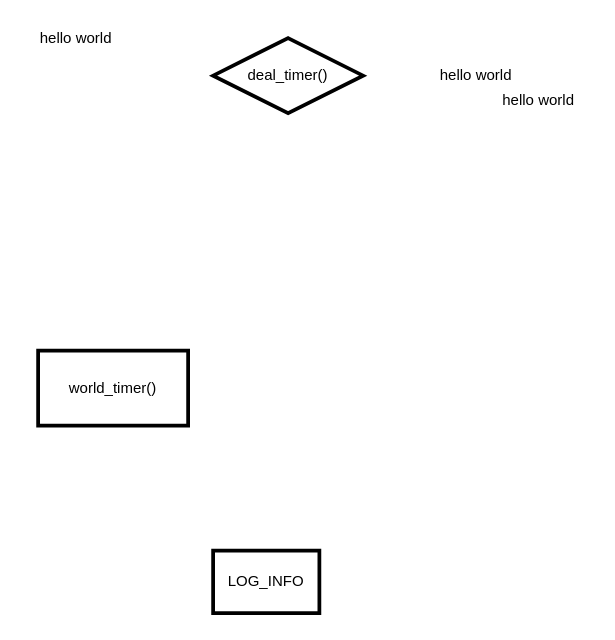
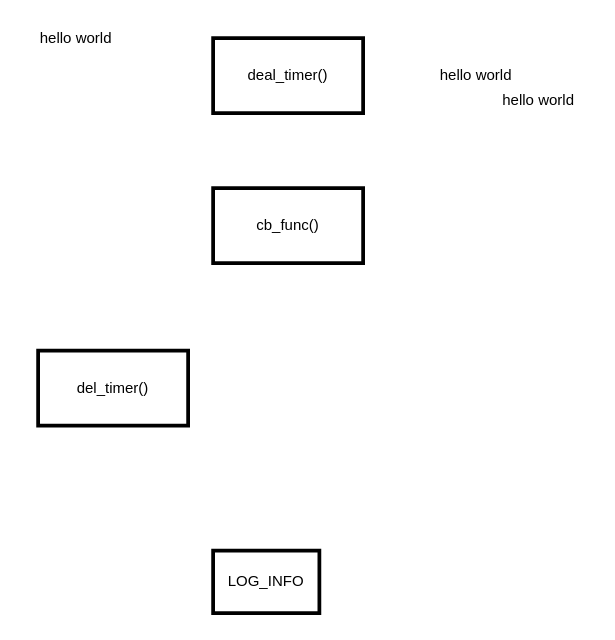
(288, 76) -> (288, 76)
none -> (288, 226)
(113, 388) -> (113, 388)
